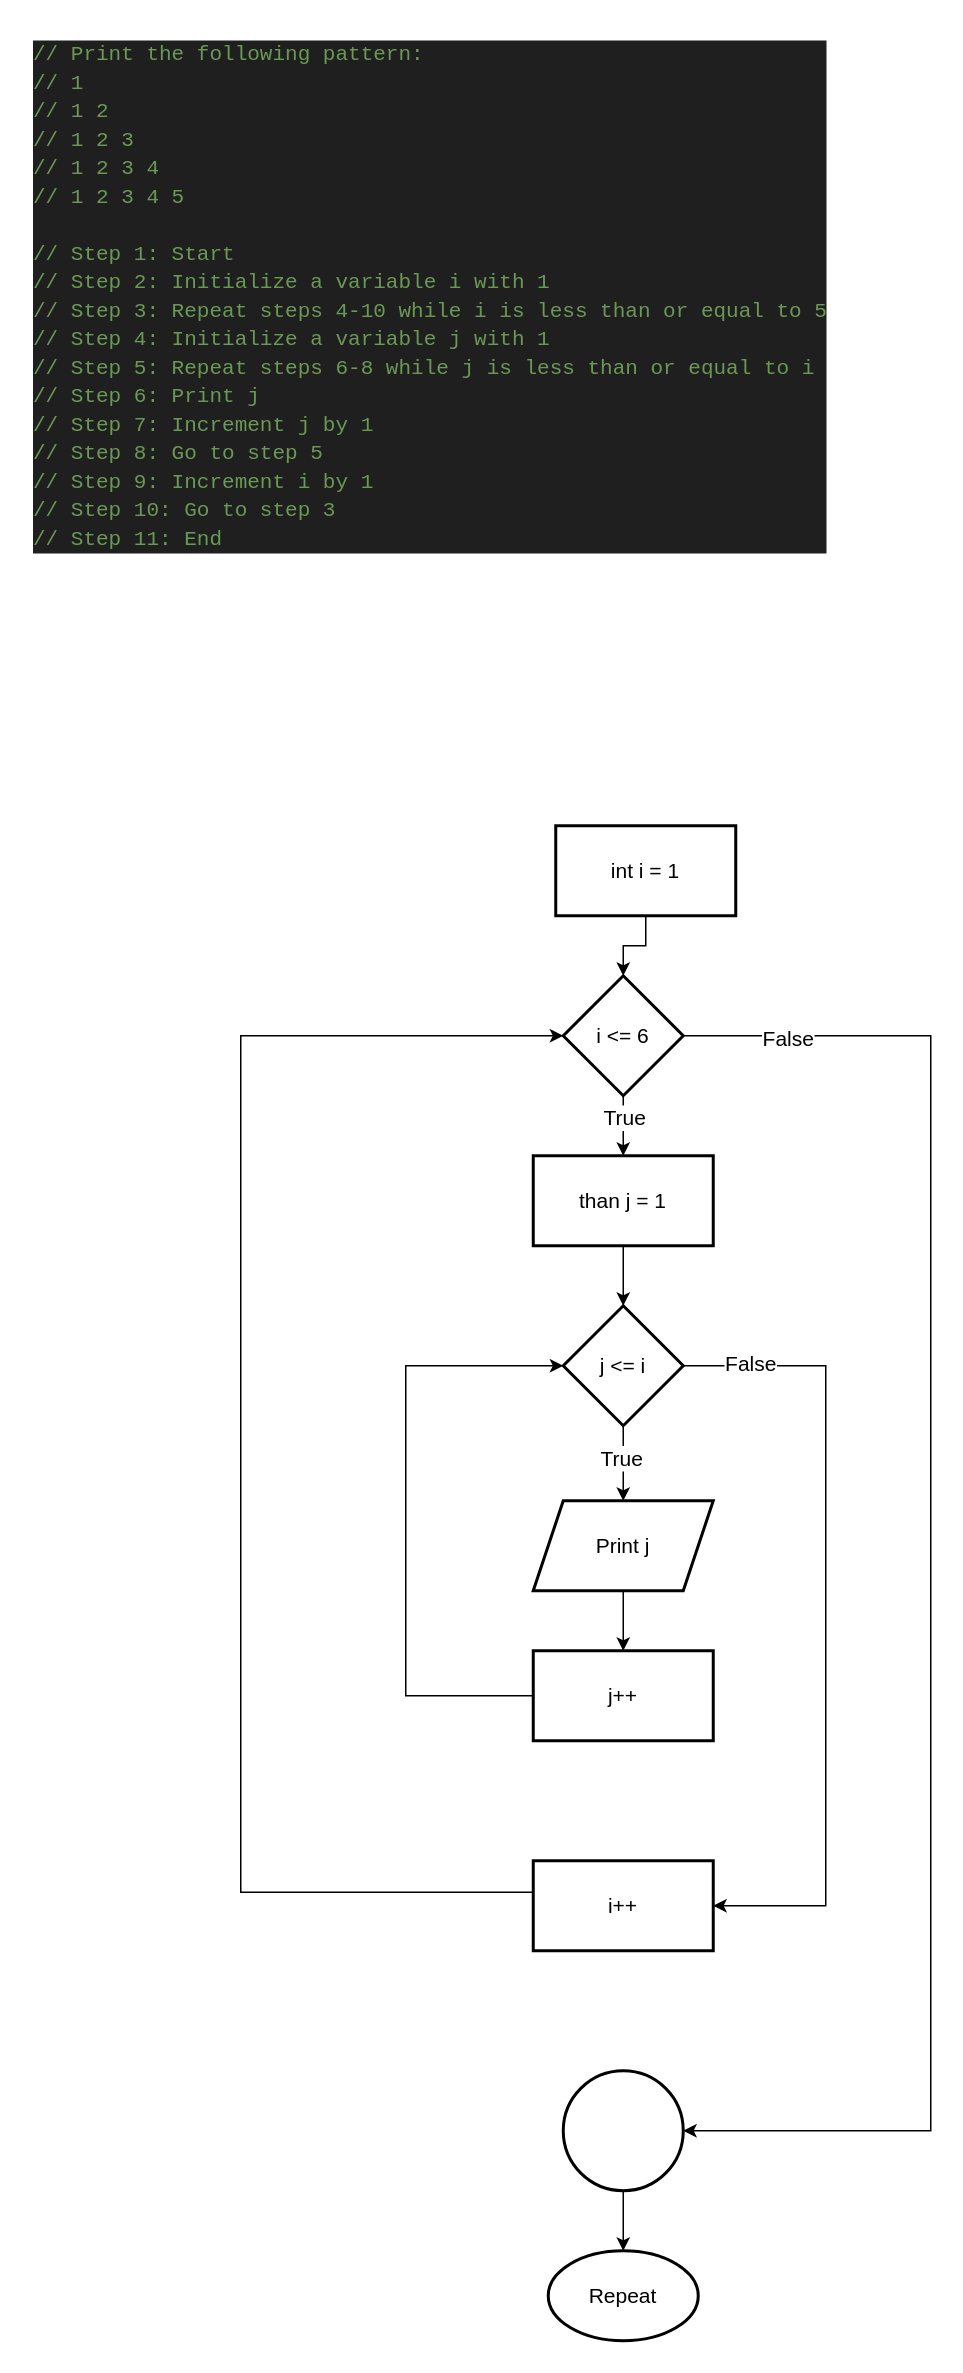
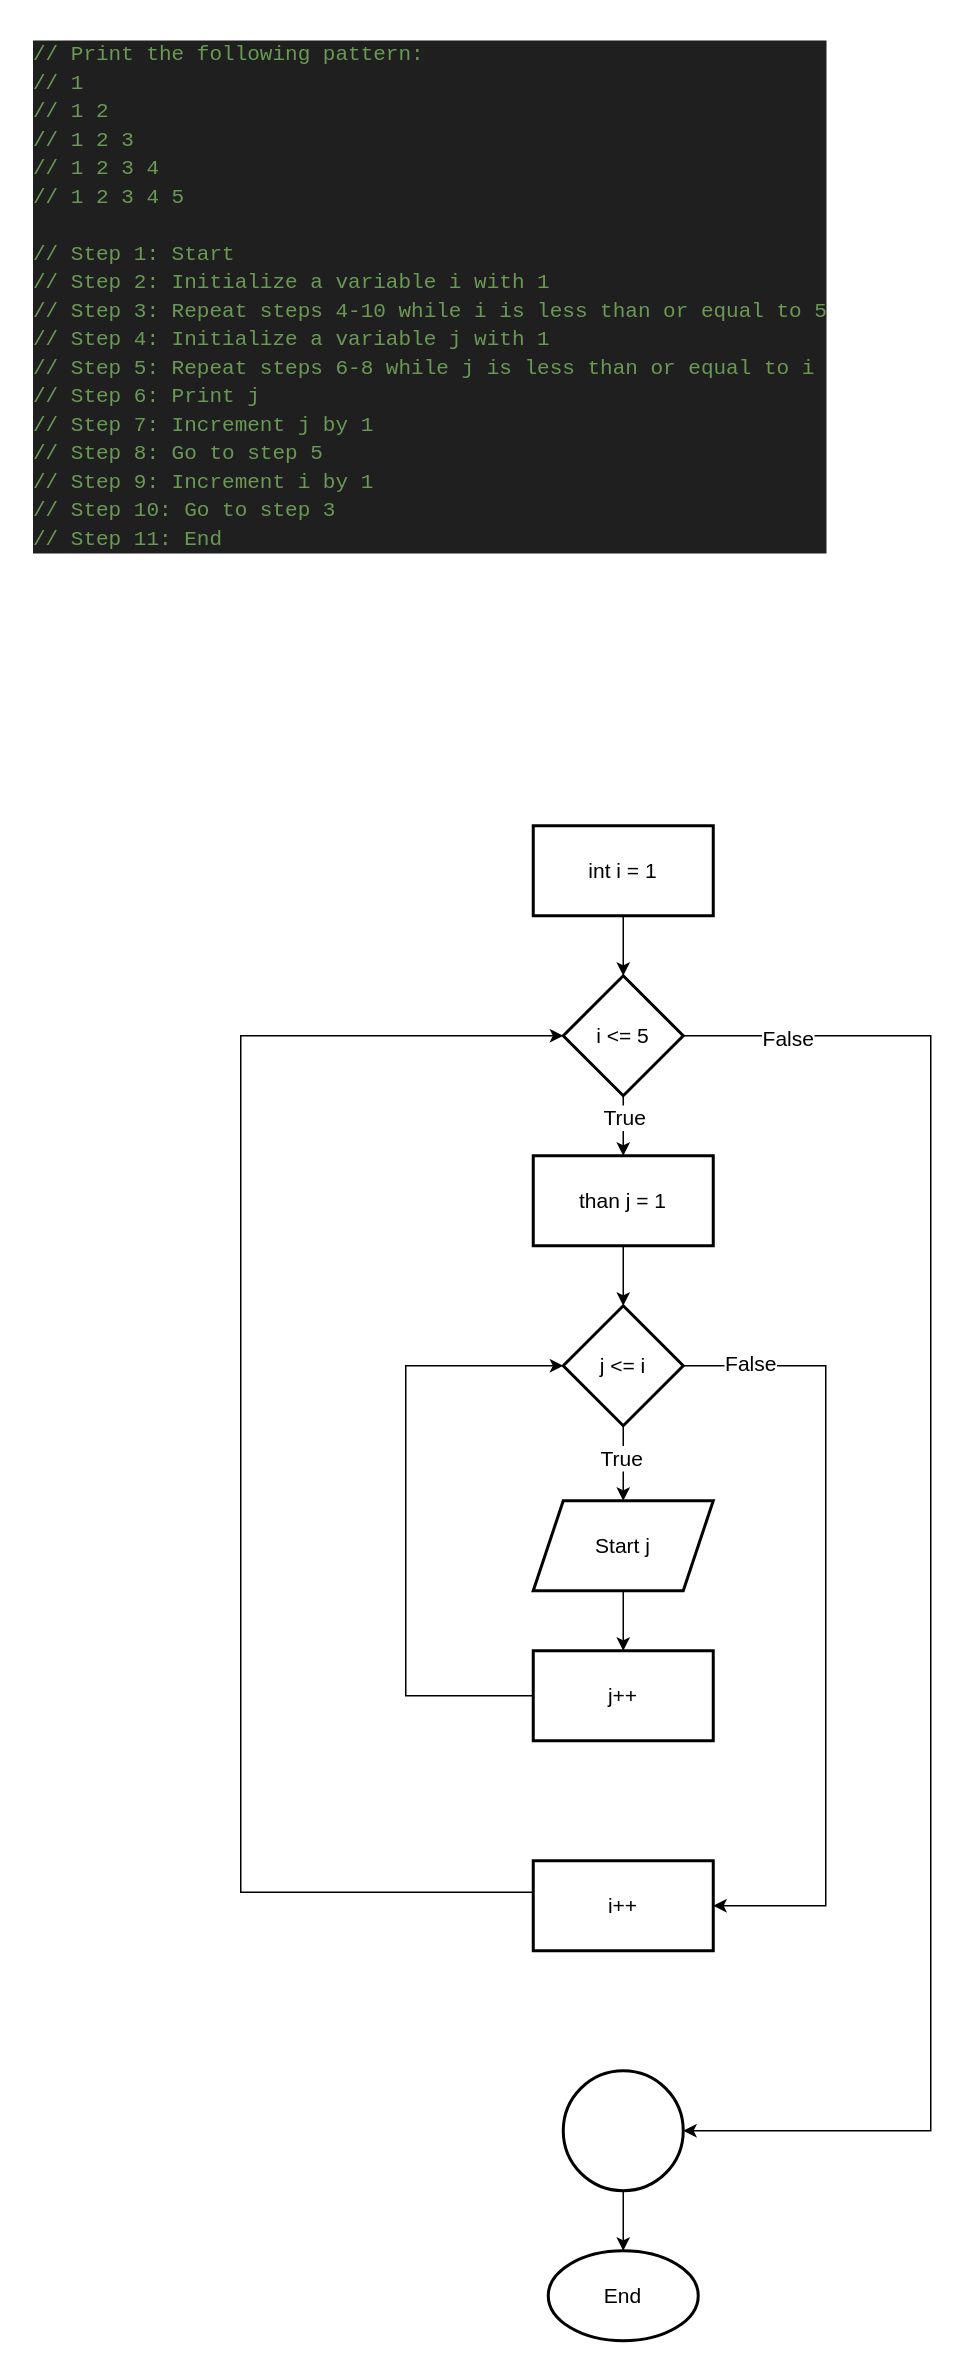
(646, 871) -> (623, 871)
(623, 1036) -> (623, 1036)
(623, 1546) -> (623, 1546)
(623, 2296) -> (623, 2296)
